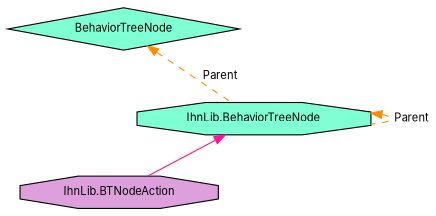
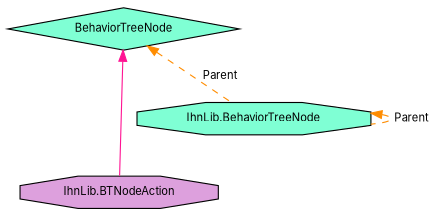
(181, 158) -> (121, 119)
